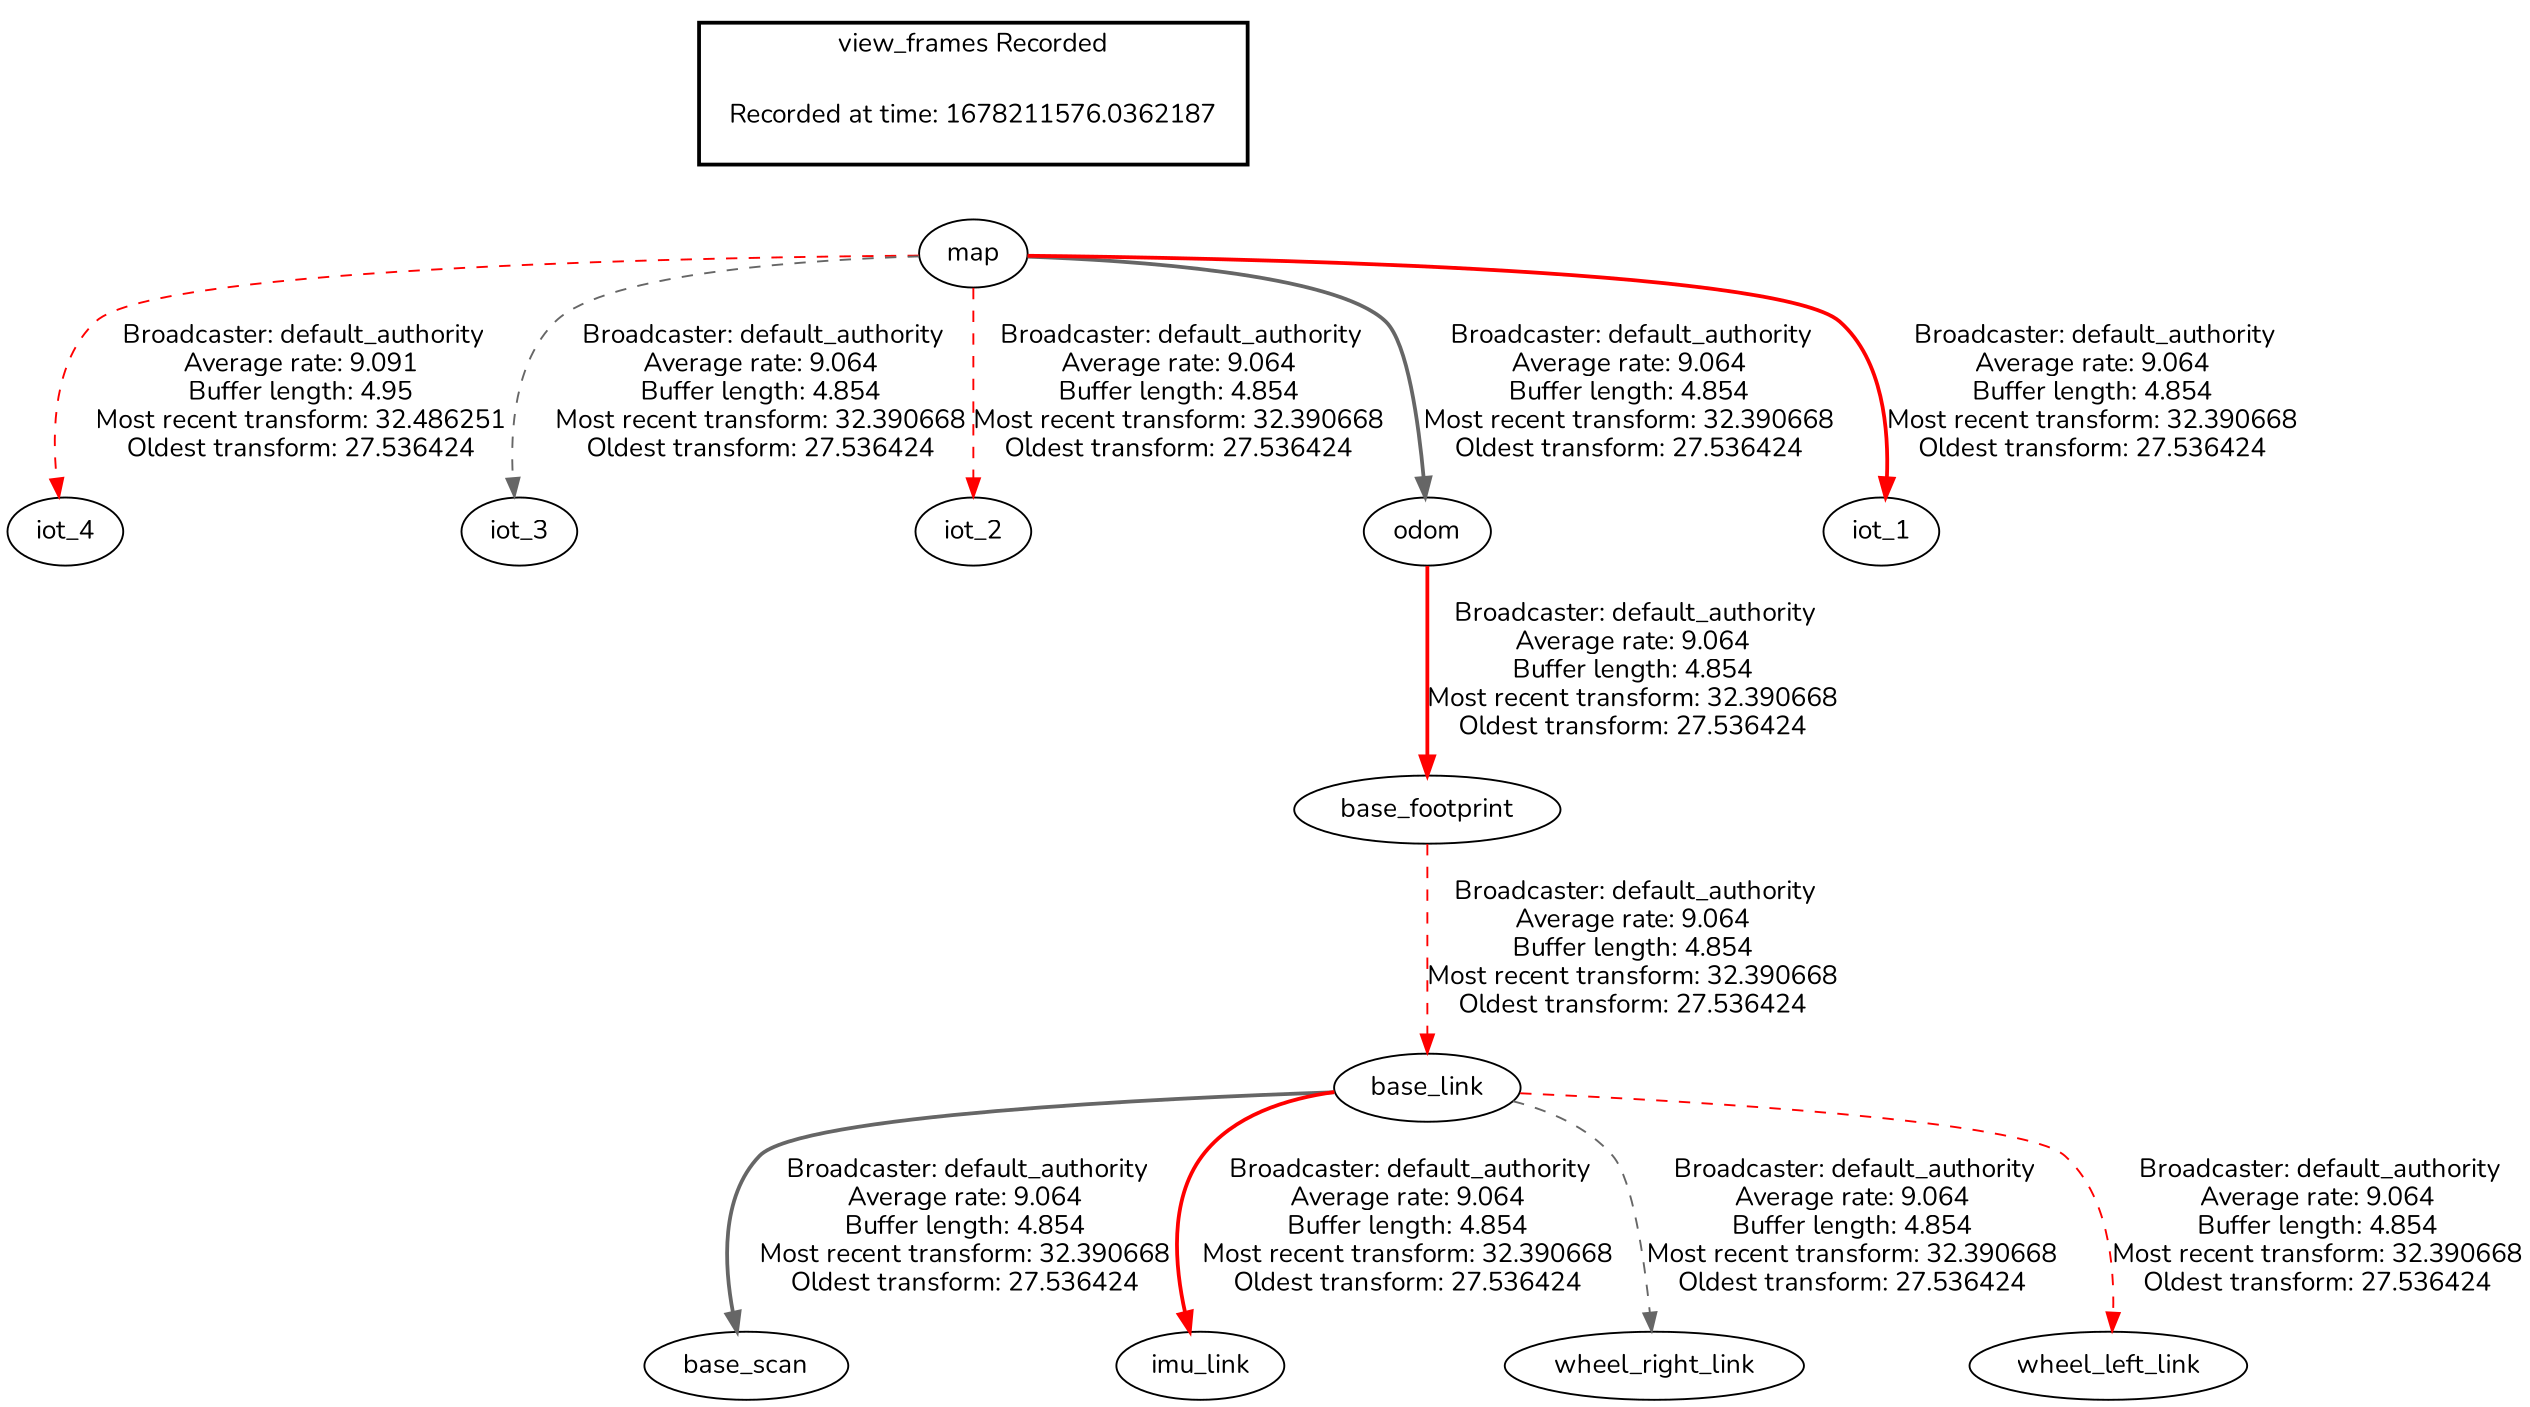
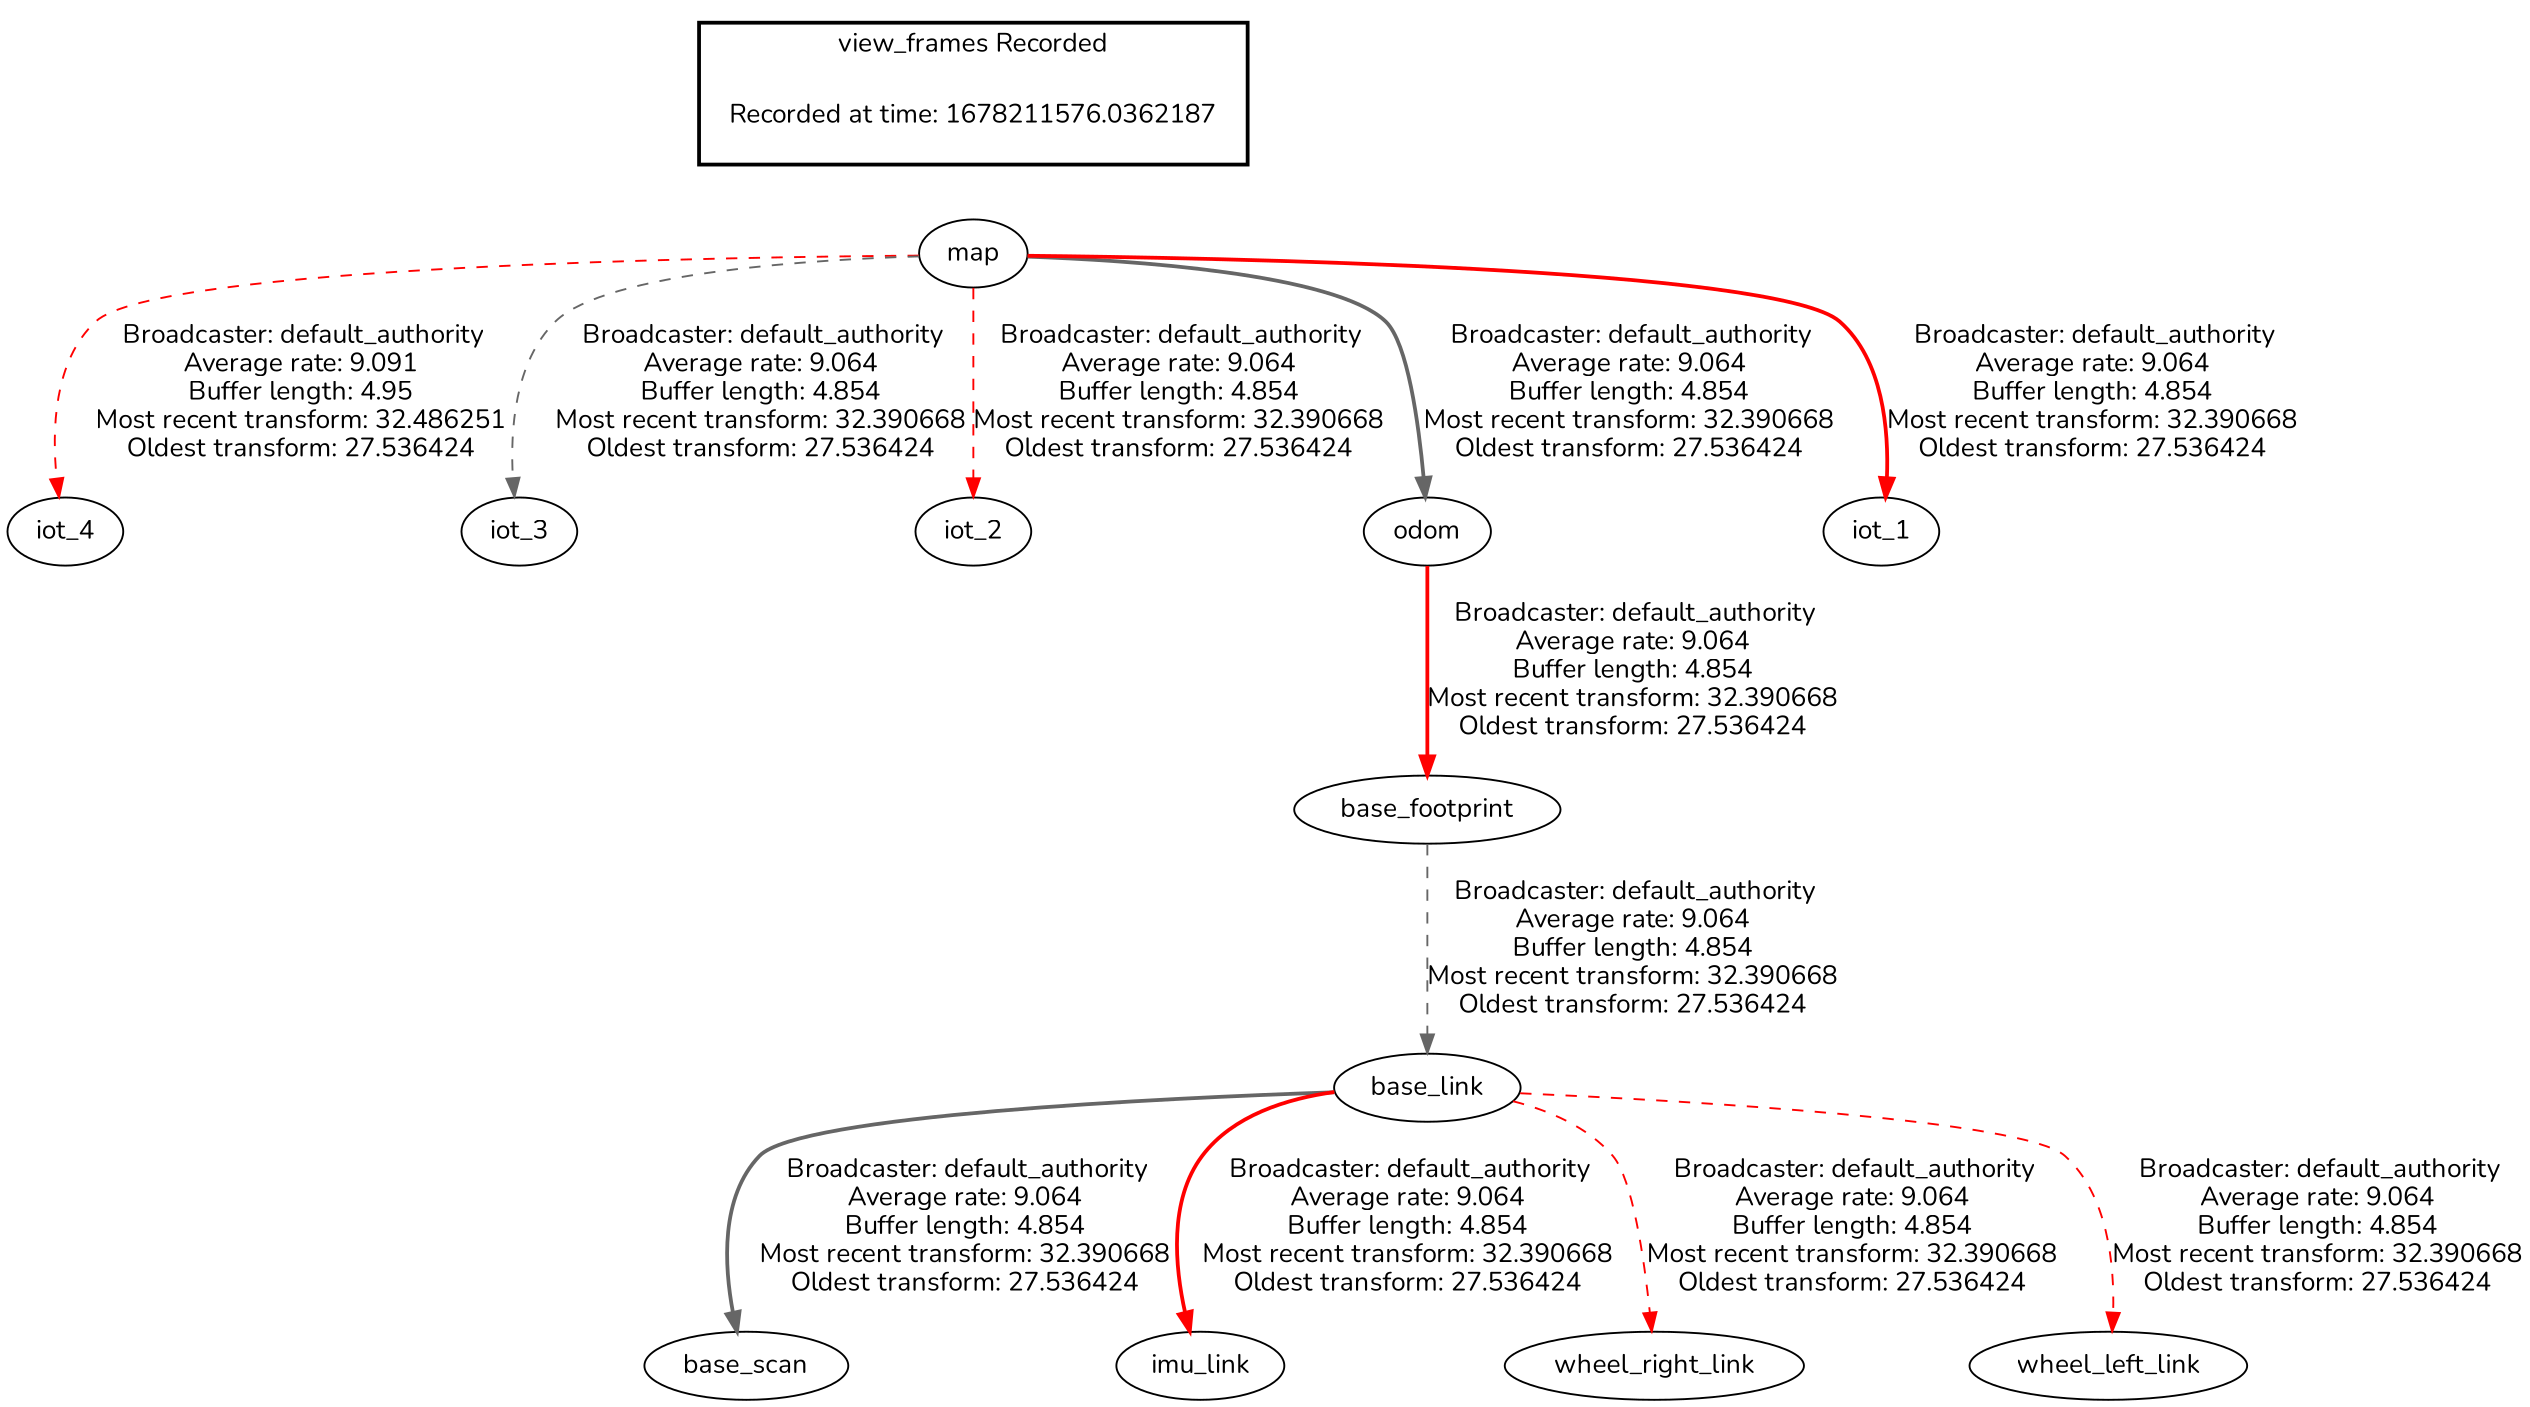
(1427, 939) -> (1427, 939)
(1624, 1176) -> (1624, 1176)
